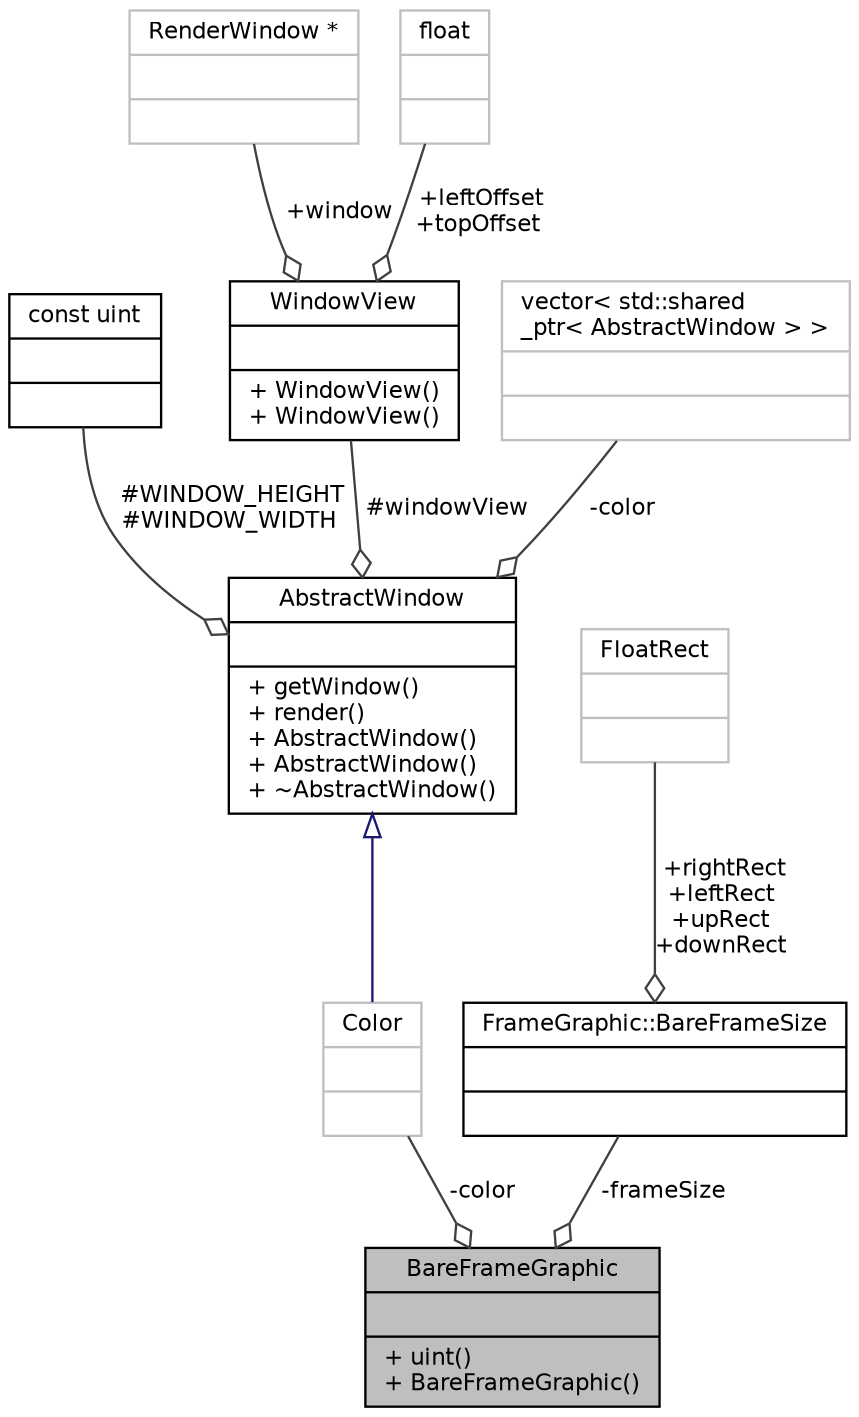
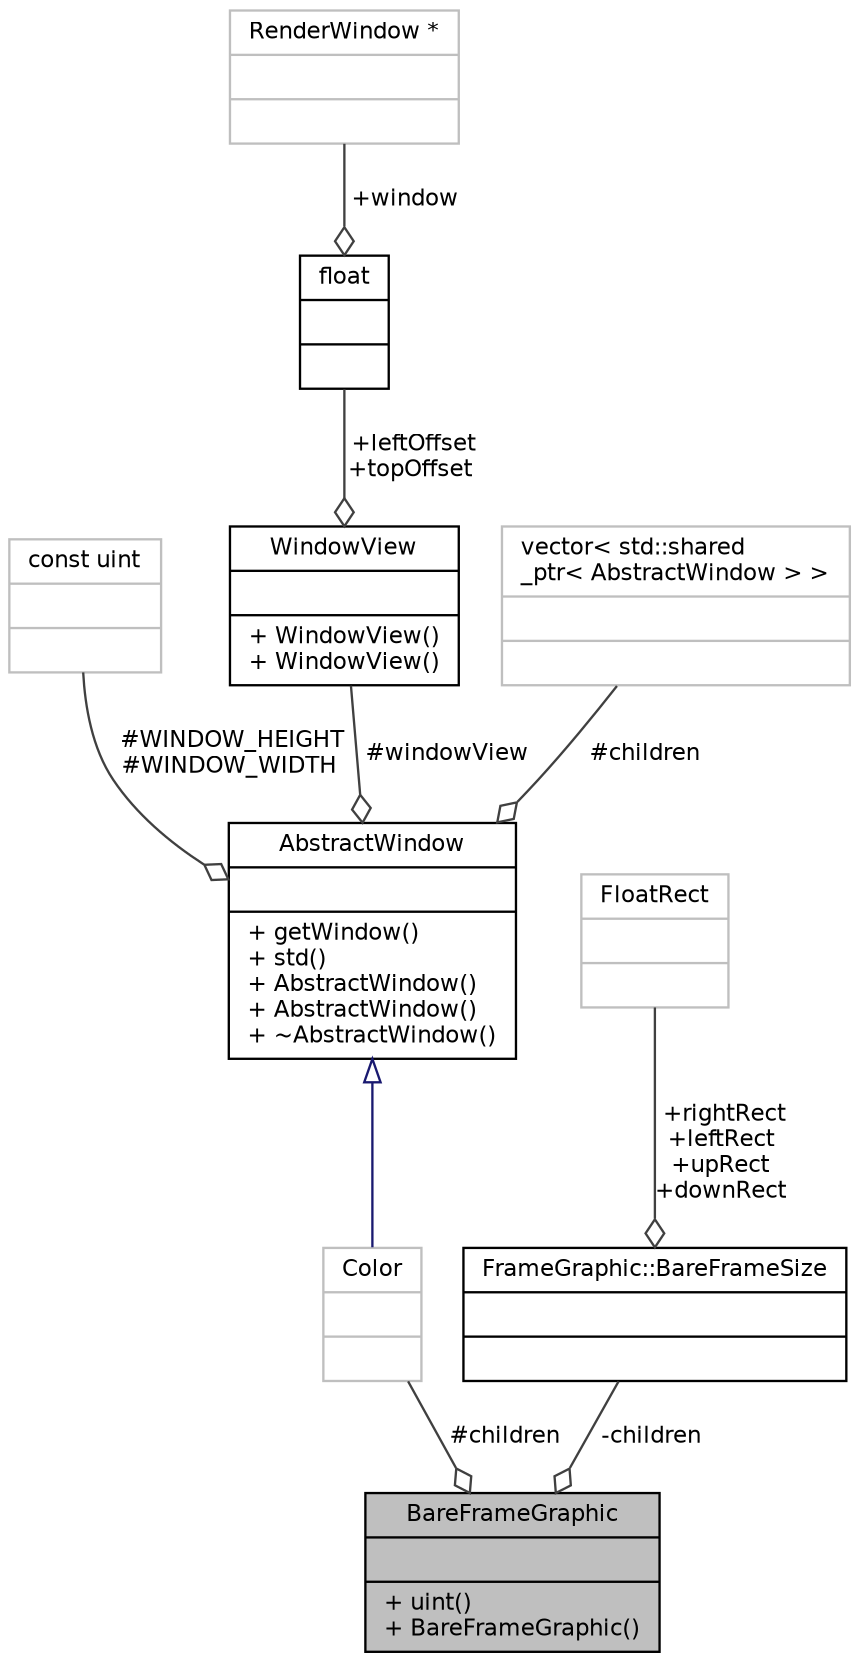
(445, 77) -> (344, 322)
(267, 201) -> (344, 185)
(85, 361) -> (85, 606)
(619, 509) -> (642, 754)
(307, 713) -> (287, 958)
(479, 1192) -> (502, 1437)
(661, 1192) -> (648, 1437)
